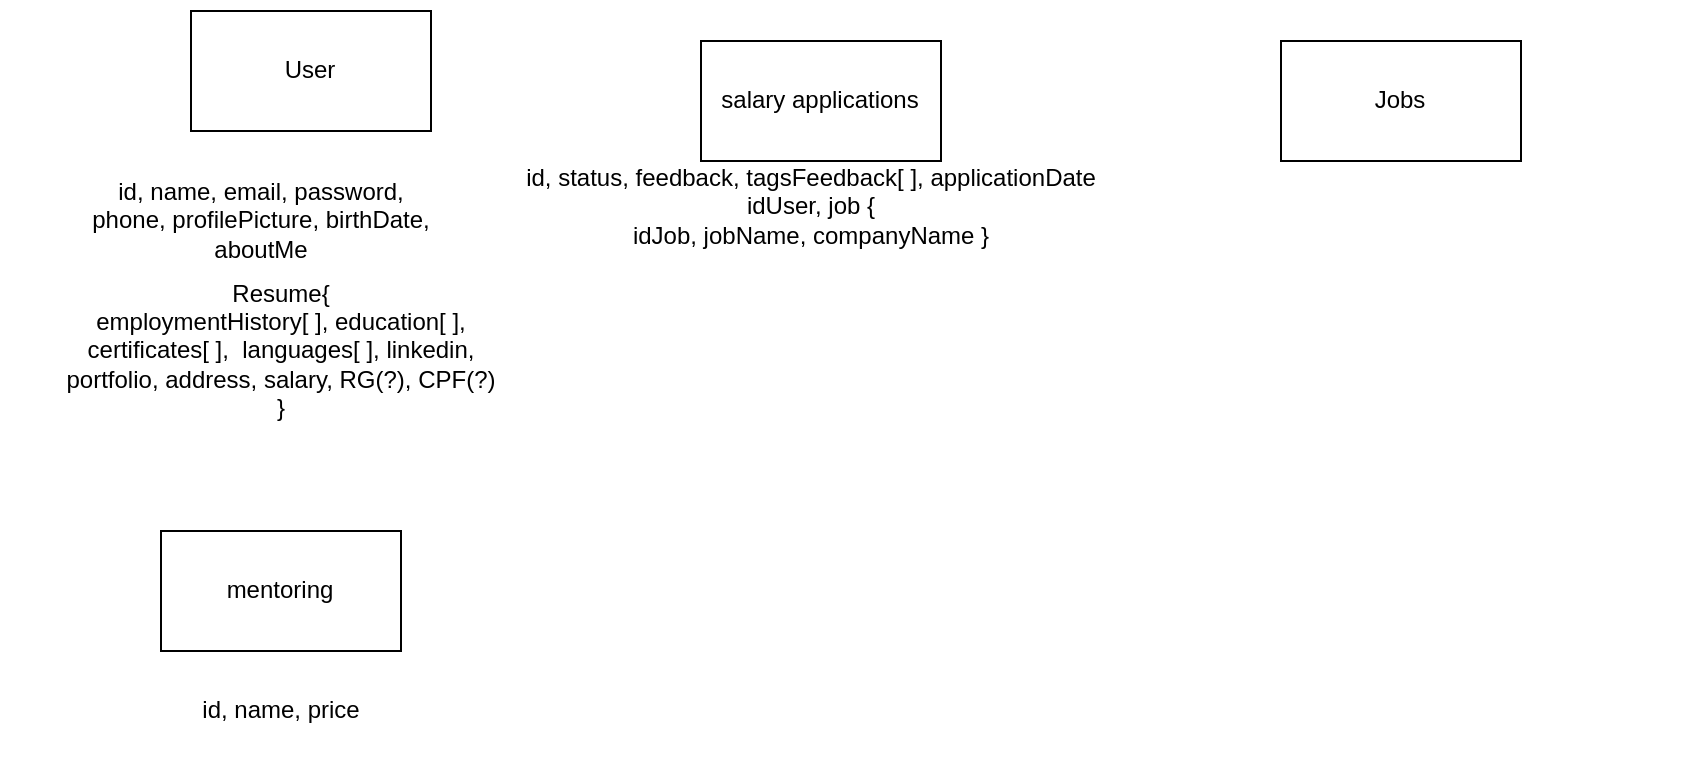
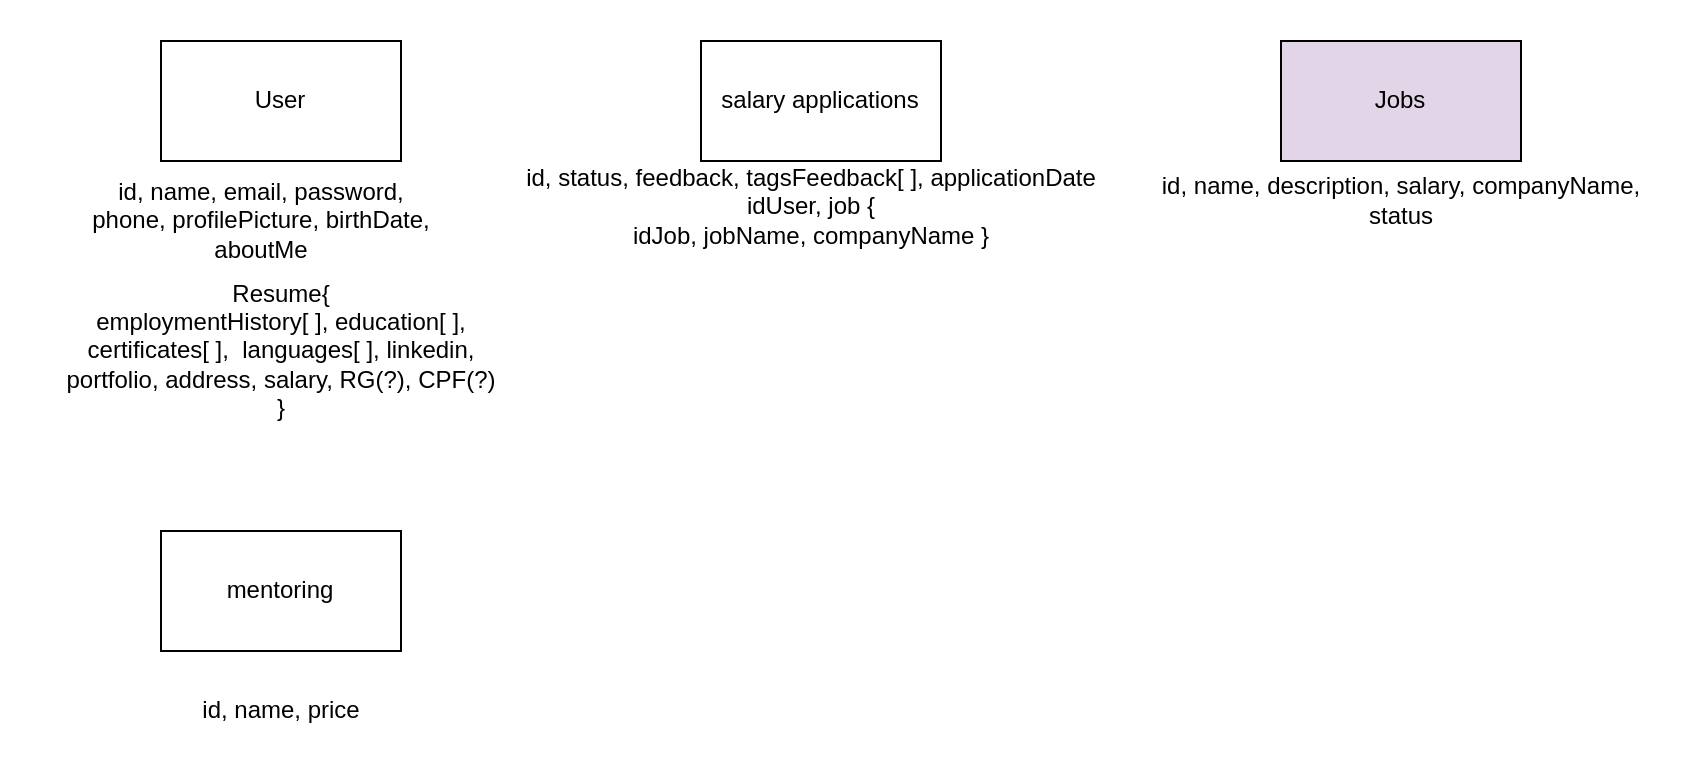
(311, 71) -> (281, 101)
(1401, 101) -> (1401, 101)
none -> (1401, 201)
